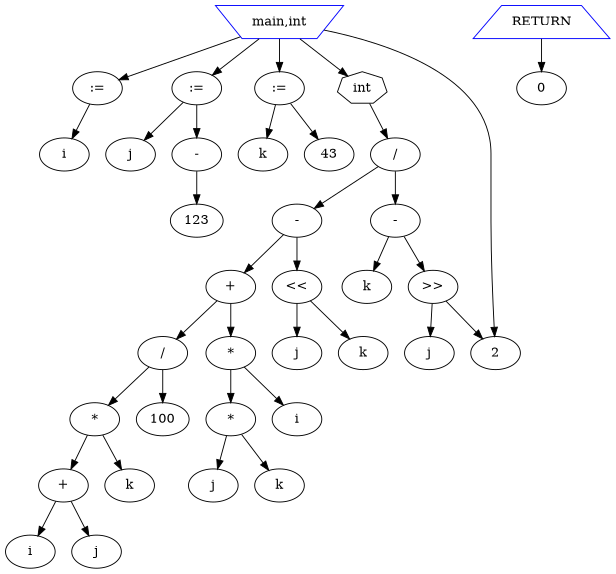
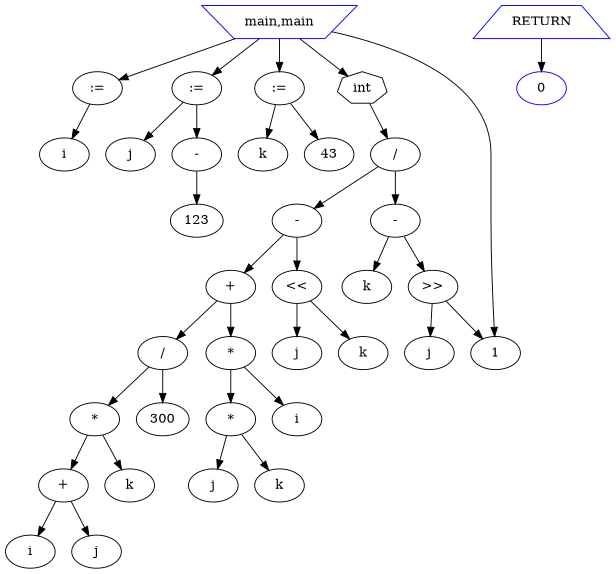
(280, 22) -> (280, 22)
(542, 88) -> (542, 88)
(496, 353) -> (496, 353)
(163, 419) -> (163, 419)
